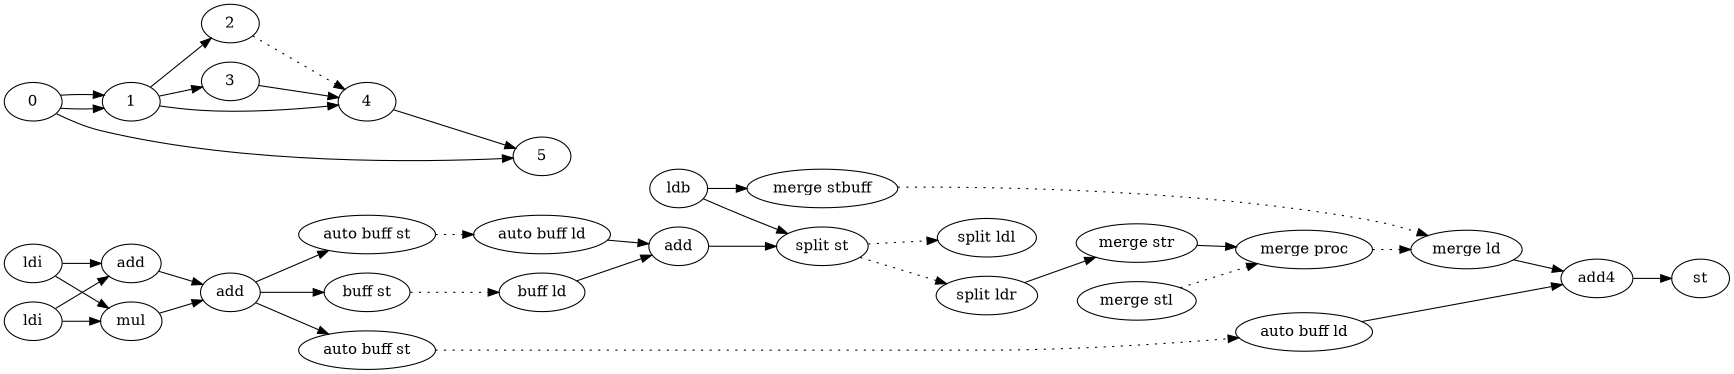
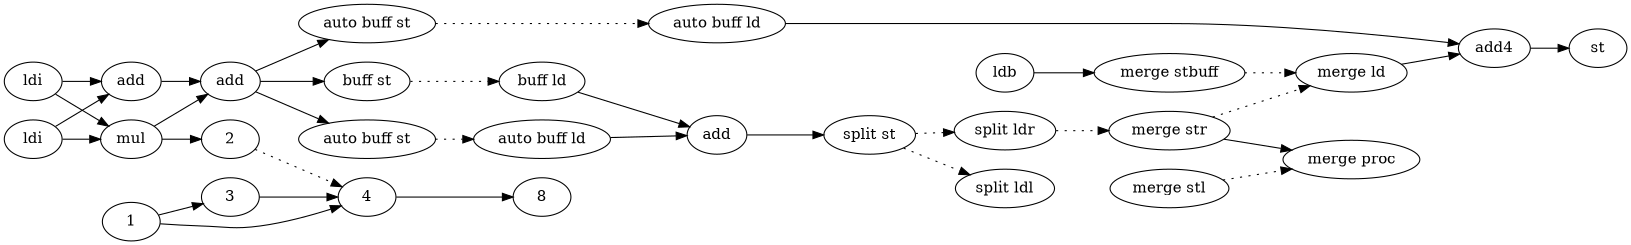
(177, 66) -> (176, 139)
(33, 102) -> none
(542, 156) -> (542, 197)
(740, 215) -> none
(1386, 250) -> (1256, 103)
(1055, 272) -> (1077, 131)
